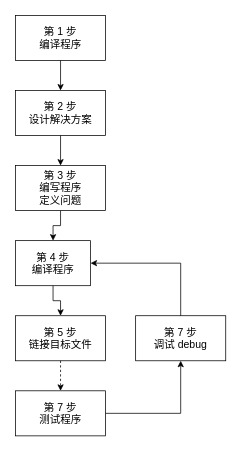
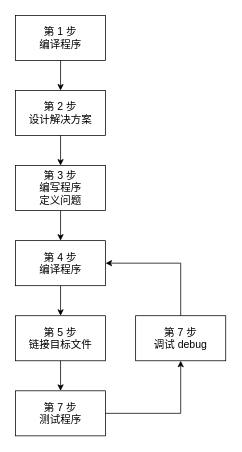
(53, 263) -> (60, 263)
(60, 372) -> (60, 372)
